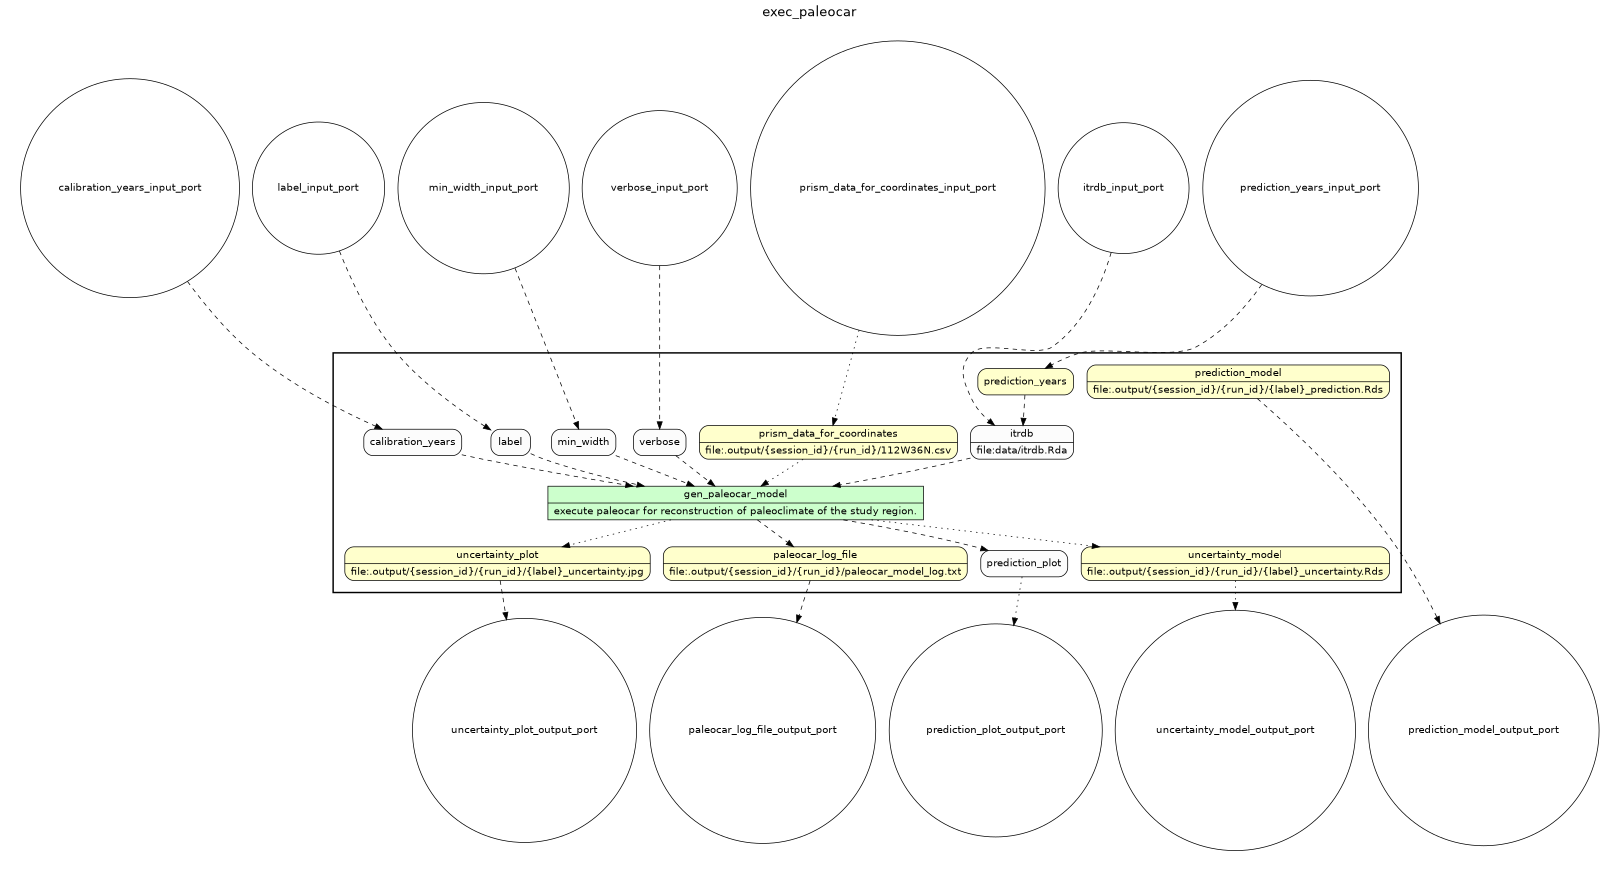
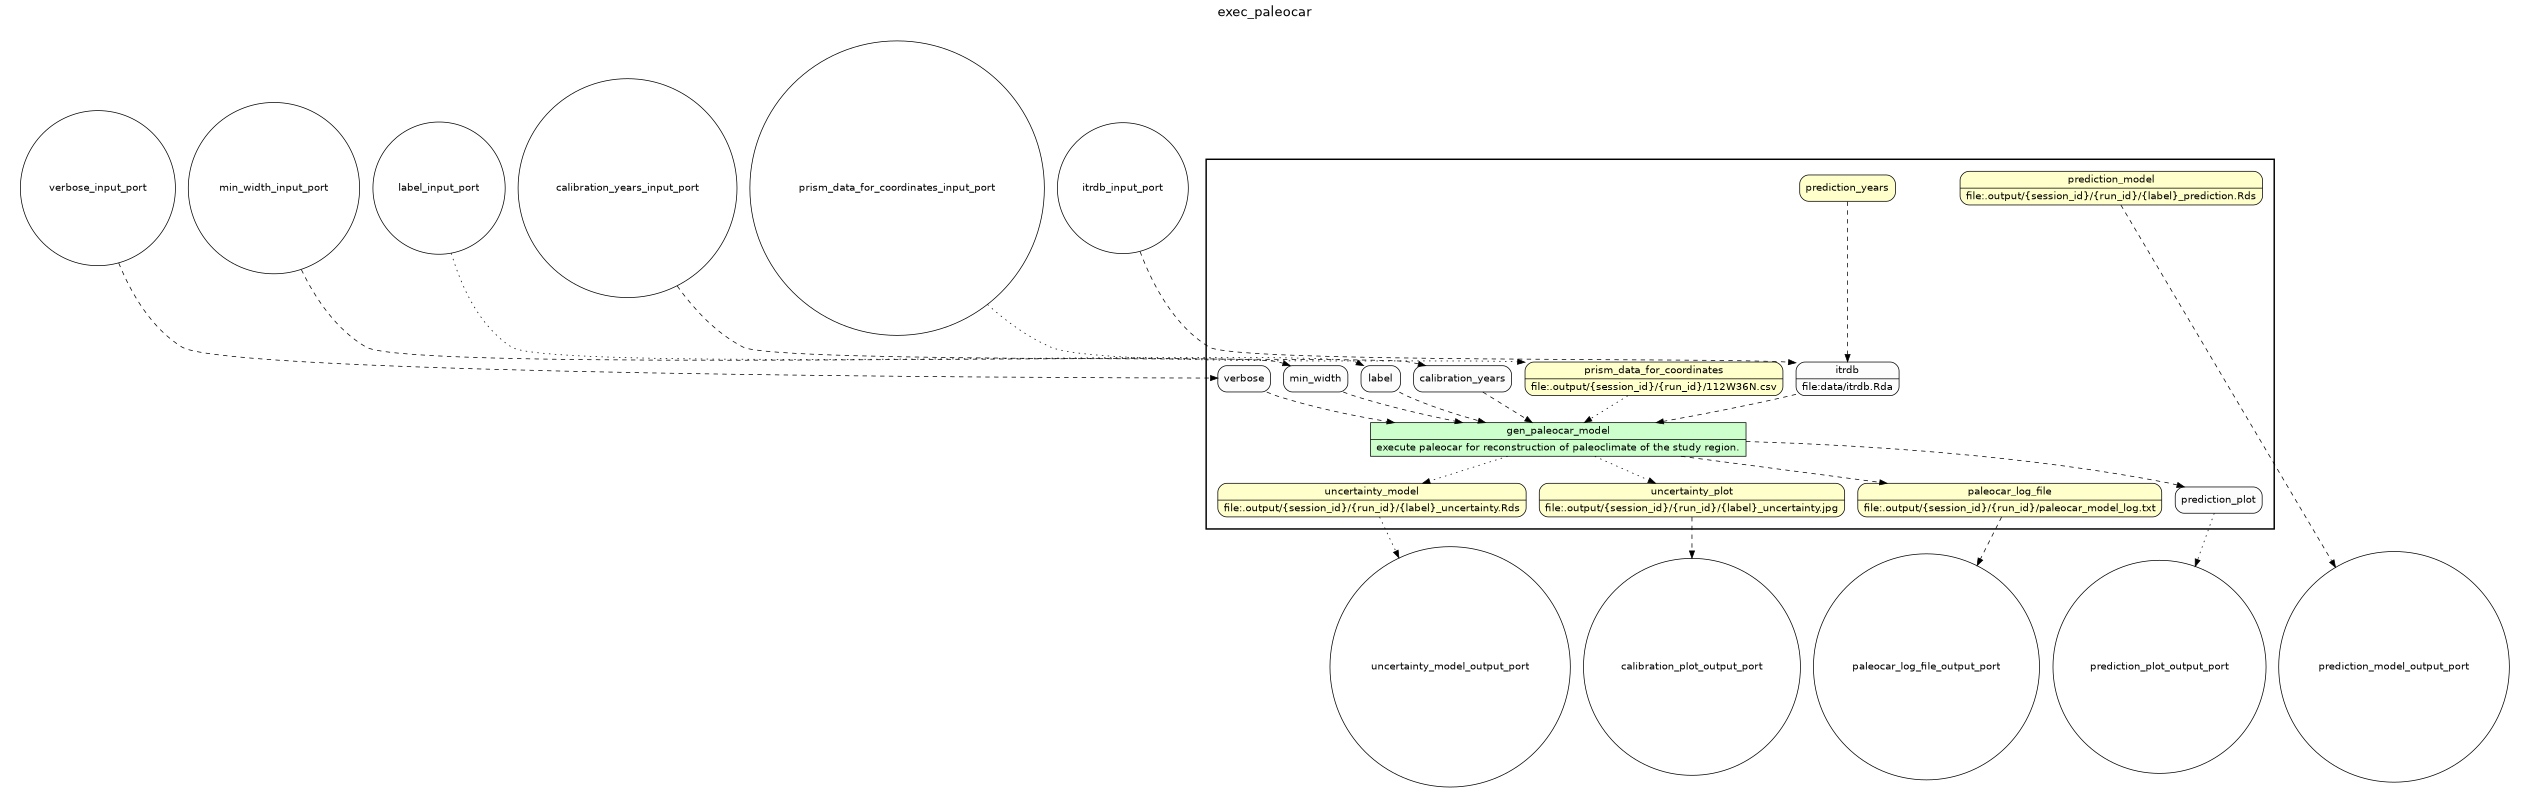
(1311, 188) -> none
(407, 365) -> (877, 359)
(525, 730) -> (1692, 667)
